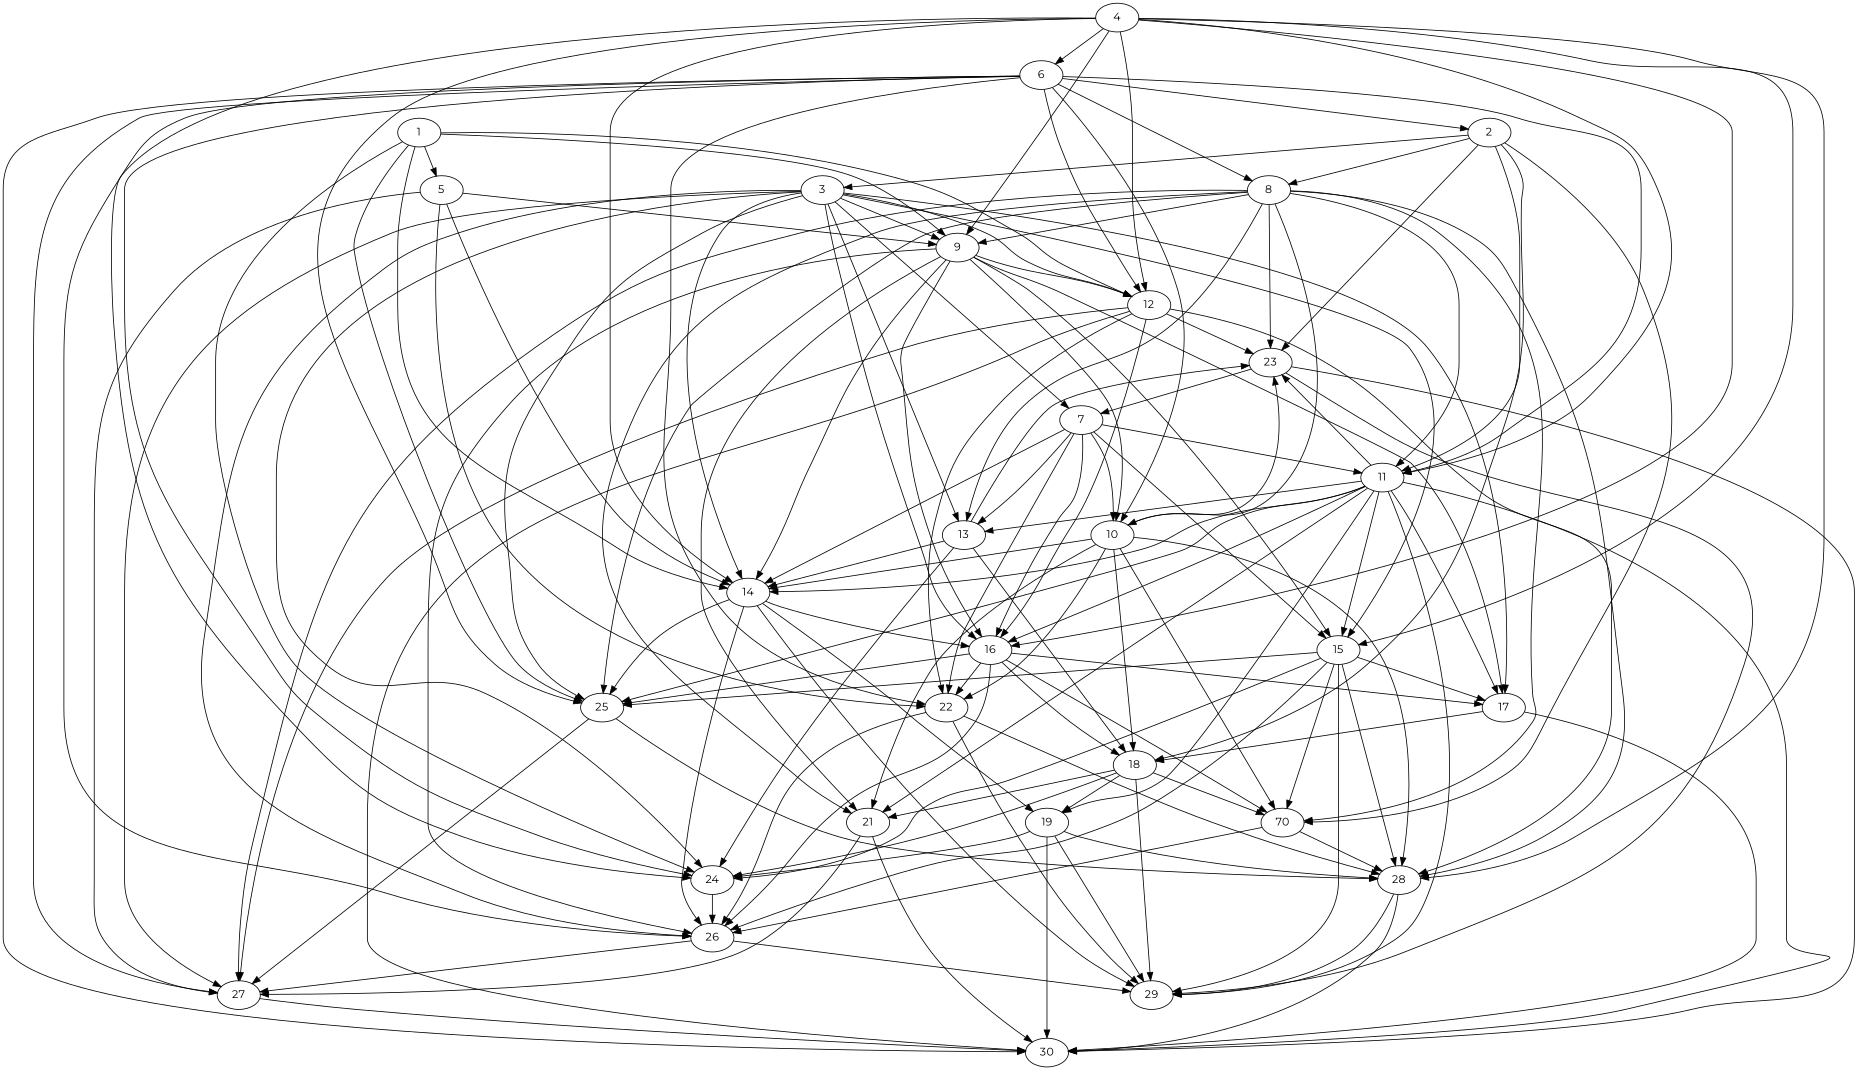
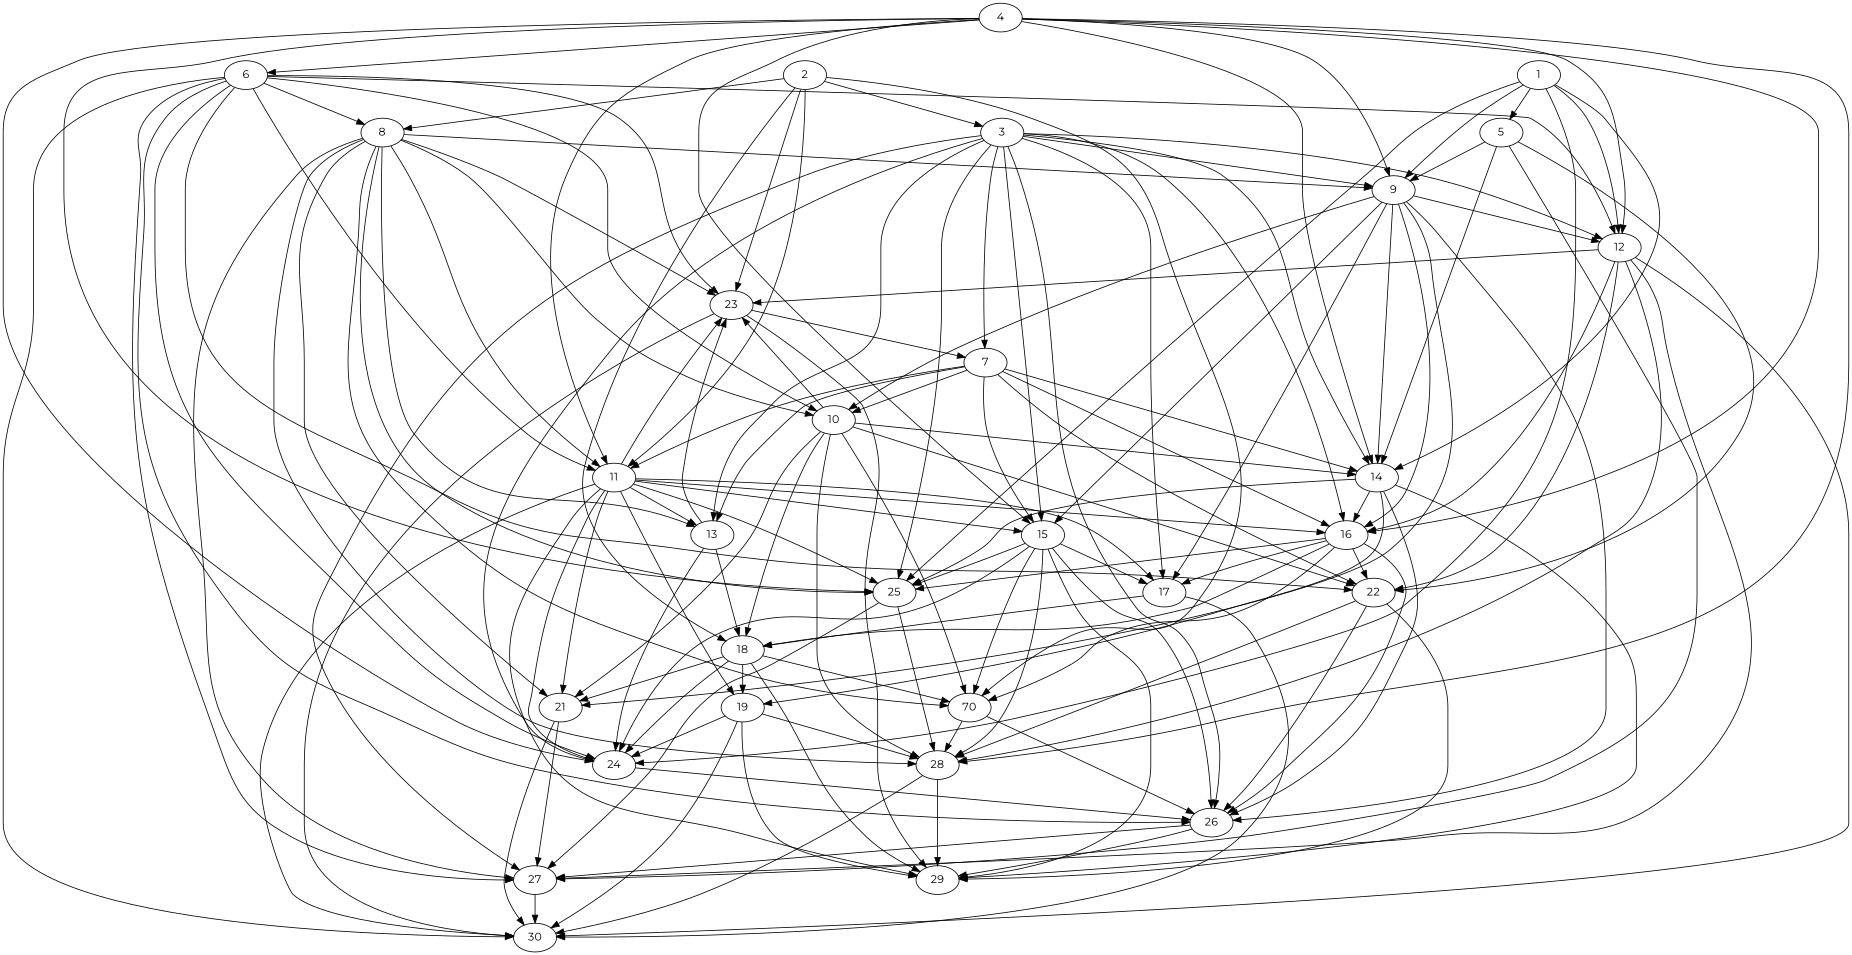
(1261, 103) -> (545, 94)
(860, 563) -> none
(1077, 564) -> (543, 634)
